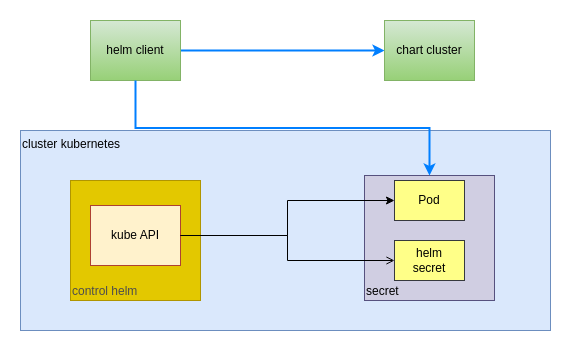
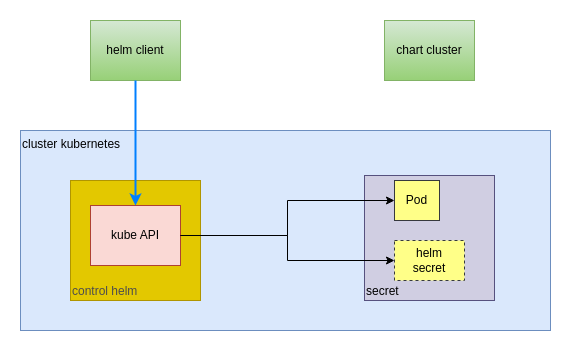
(278, 51) -> none
(301, 128) -> (136, 161)
(430, 201) -> (417, 201)
(136, 236) -> (136, 236)
(388, 261) -> (386, 261)
(430, 261) -> (430, 261)
